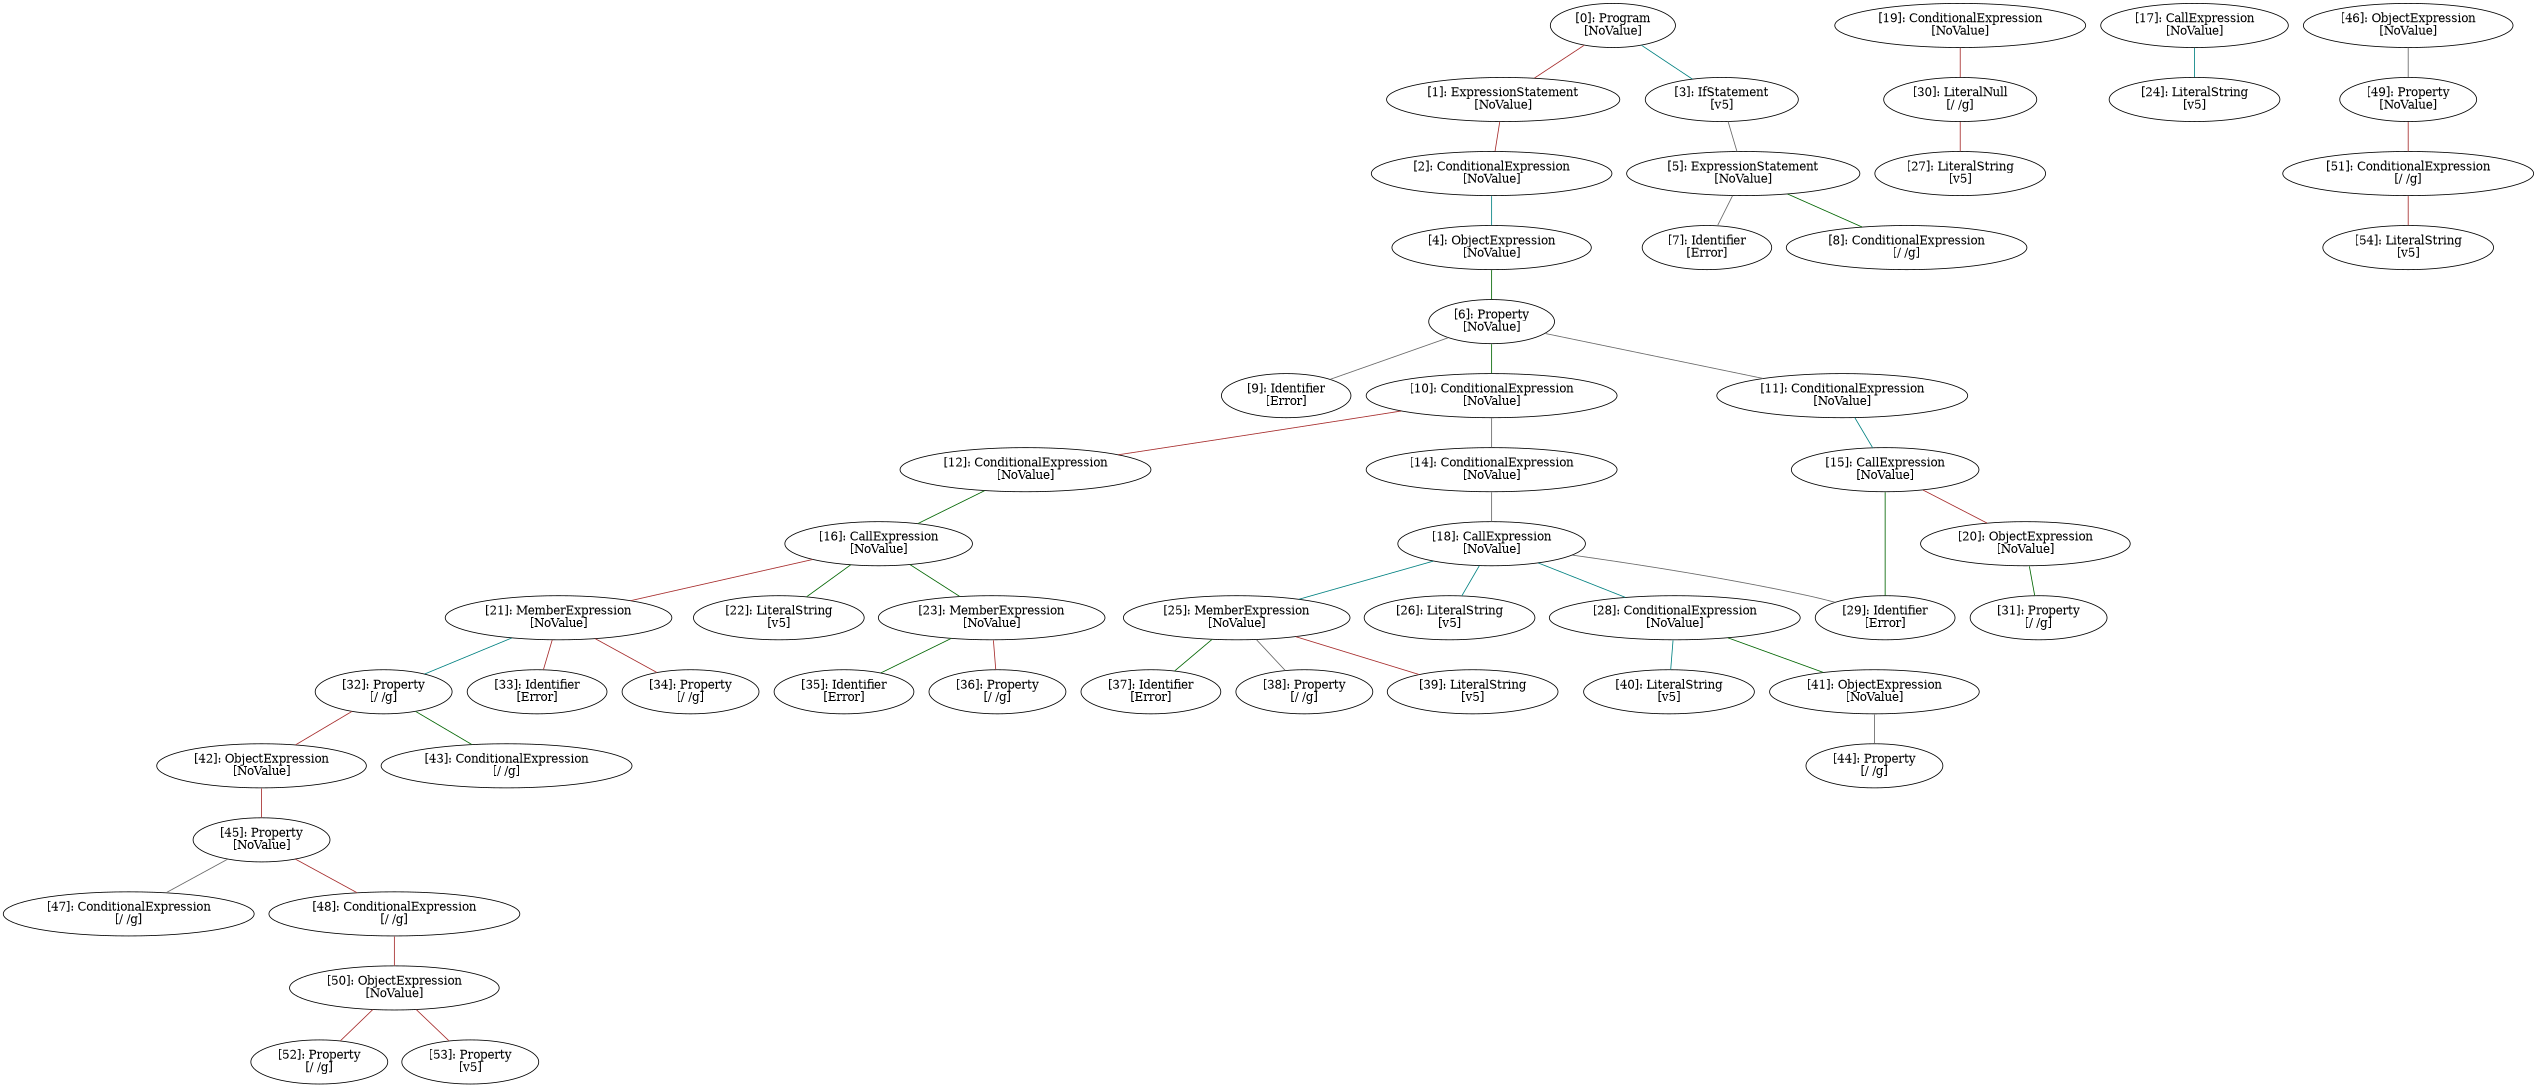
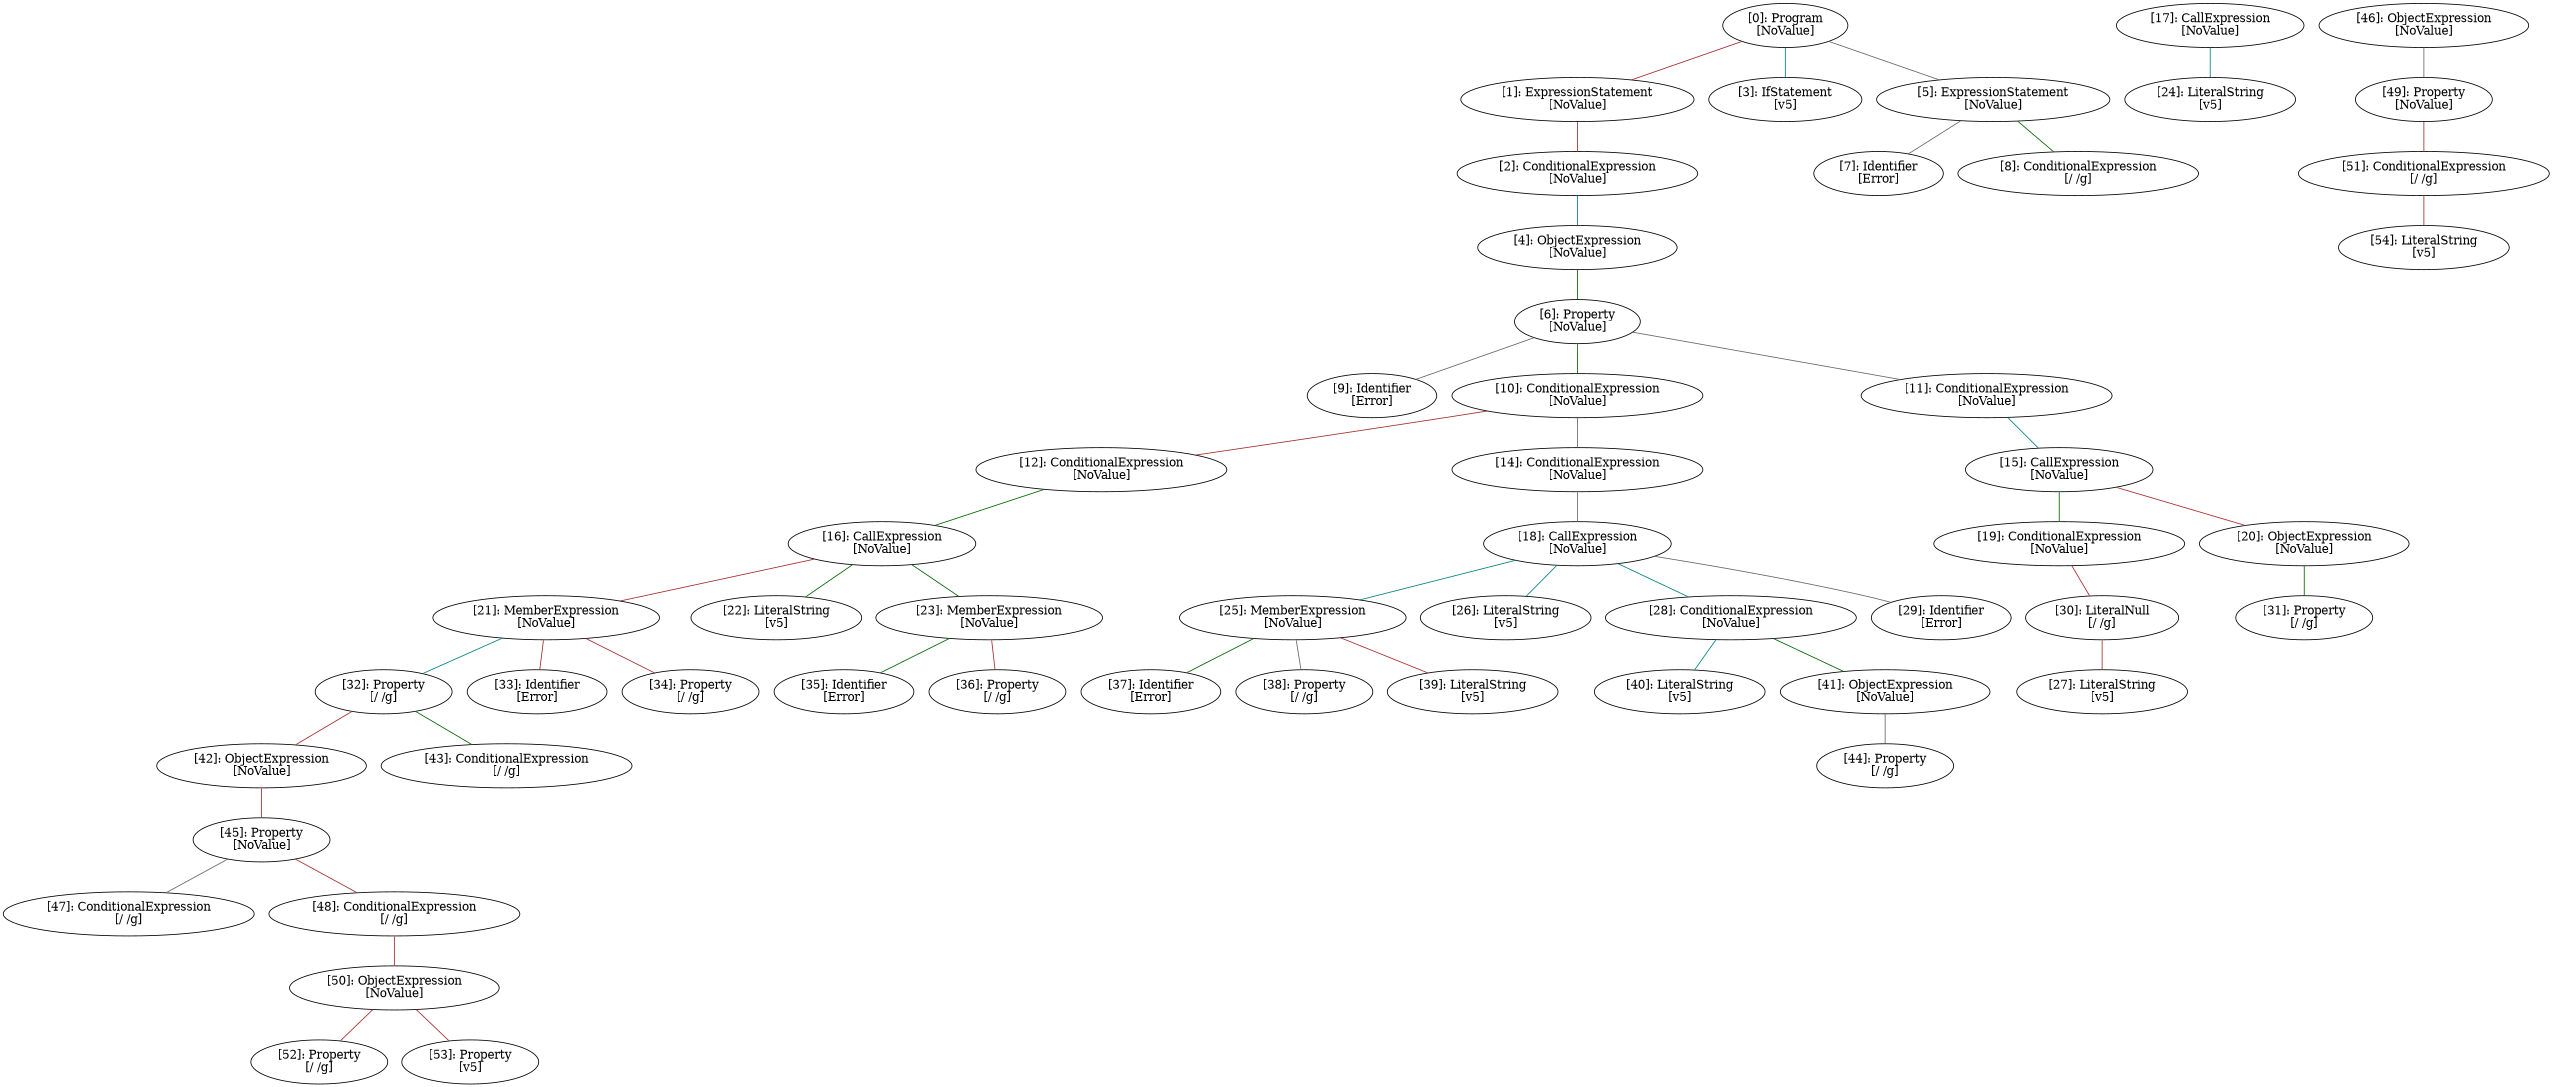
(1733, 136) -> (1884, 61)
(1885, 544) -> (2059, 507)
